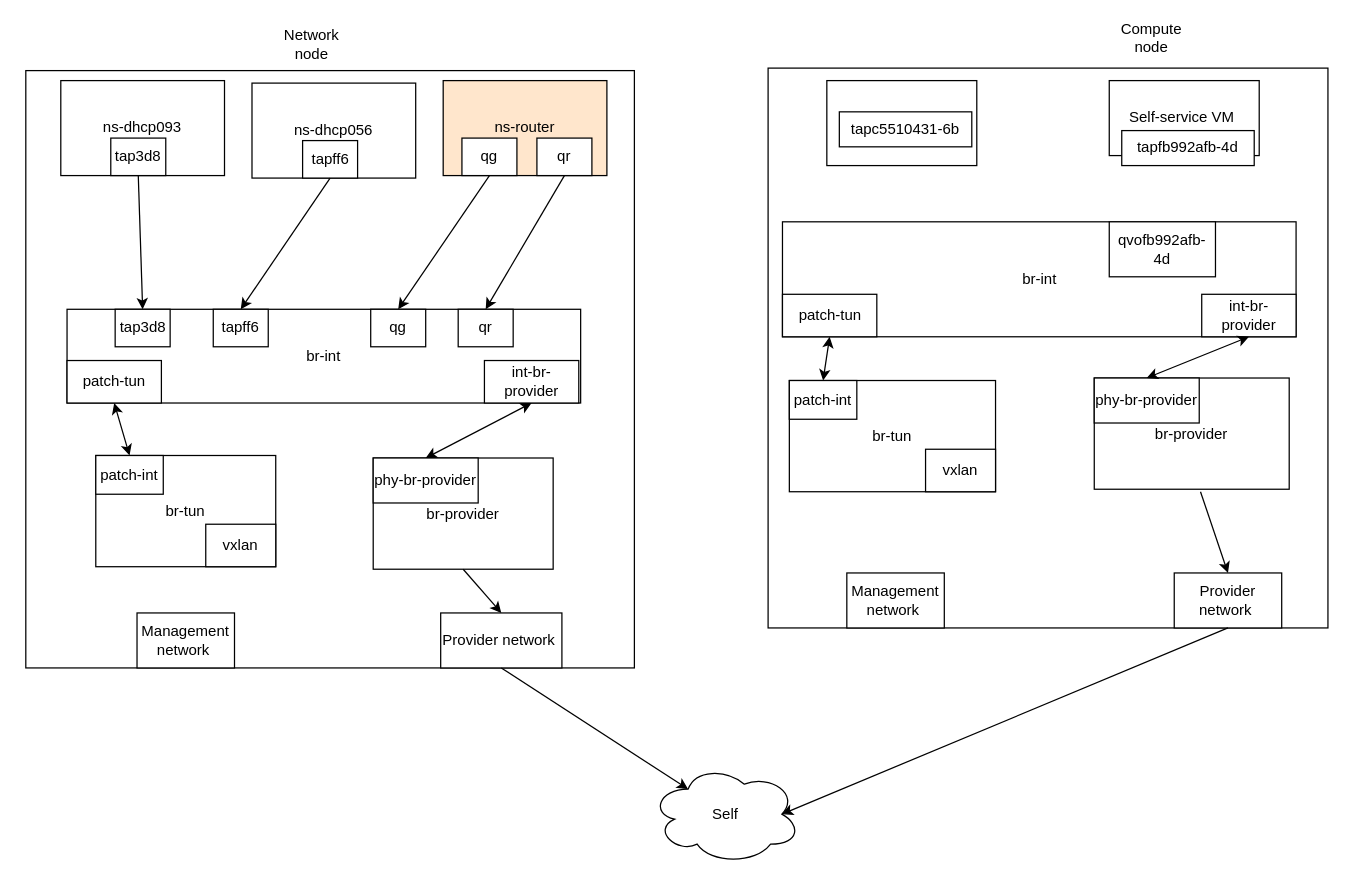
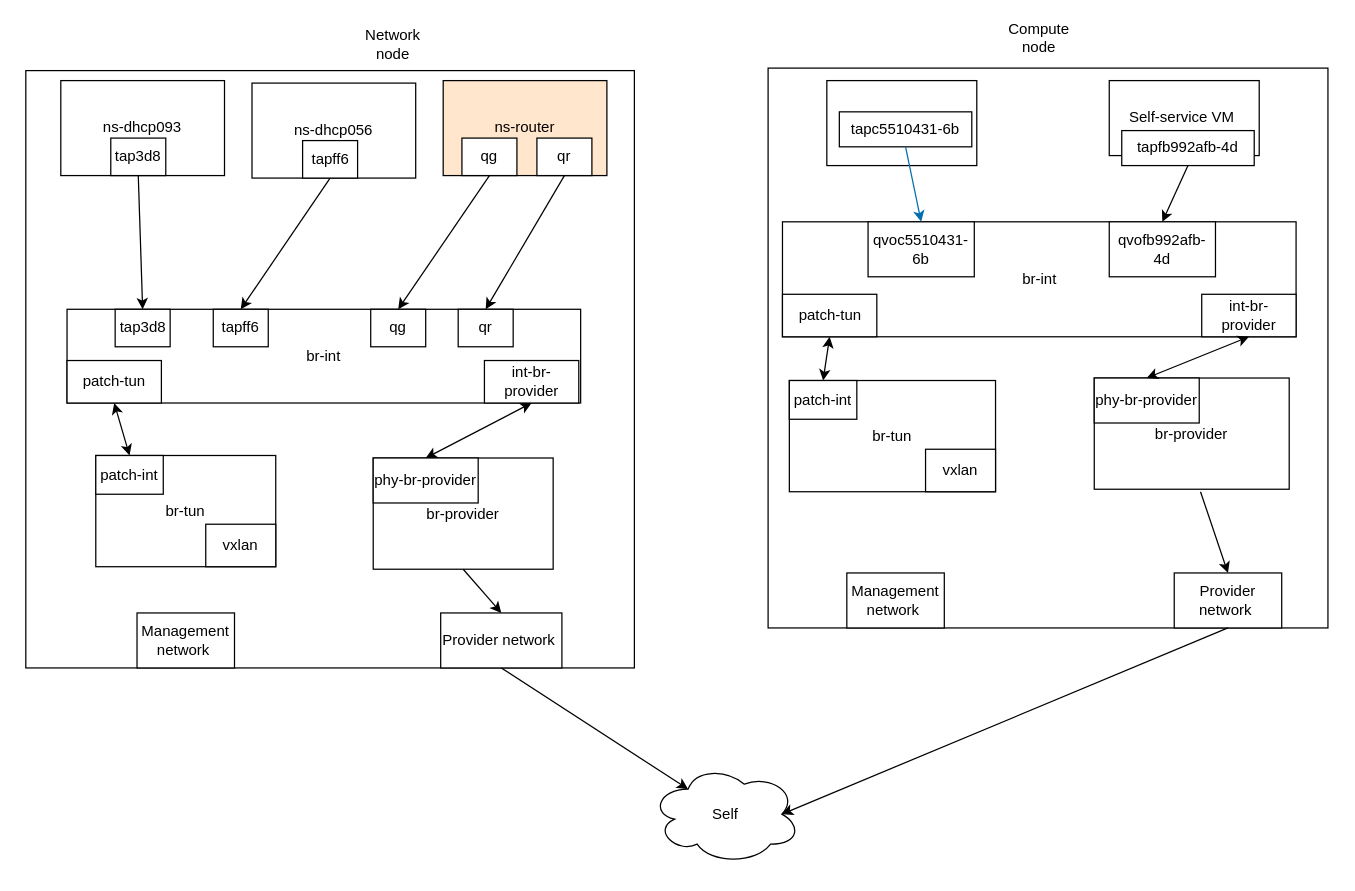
(1152, 38) -> (1039, 38)
(312, 44) -> (393, 44)
none -> (913, 180)
none -> (1177, 190)
none -> (921, 249)
